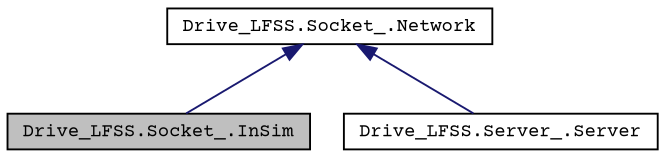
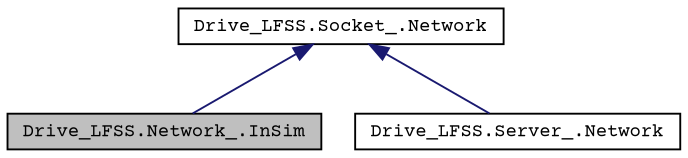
(159, 132) -> (164, 132)
(501, 132) -> (518, 132)
